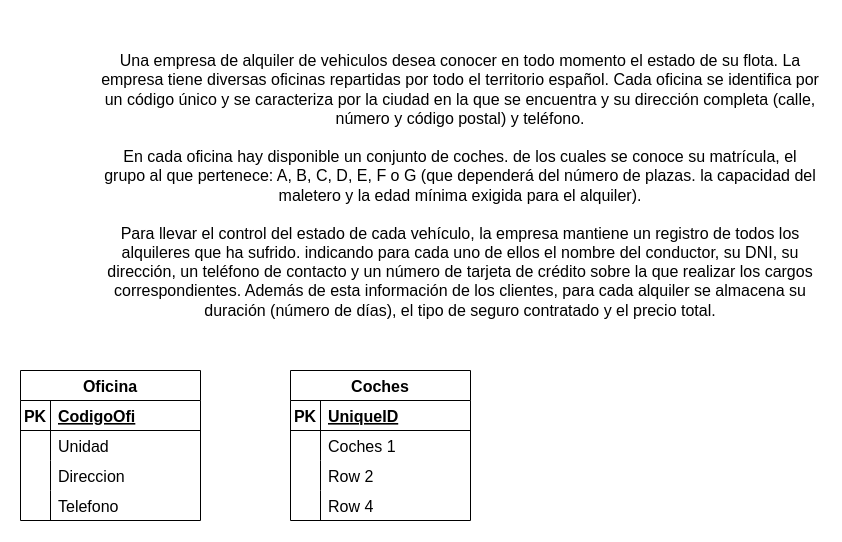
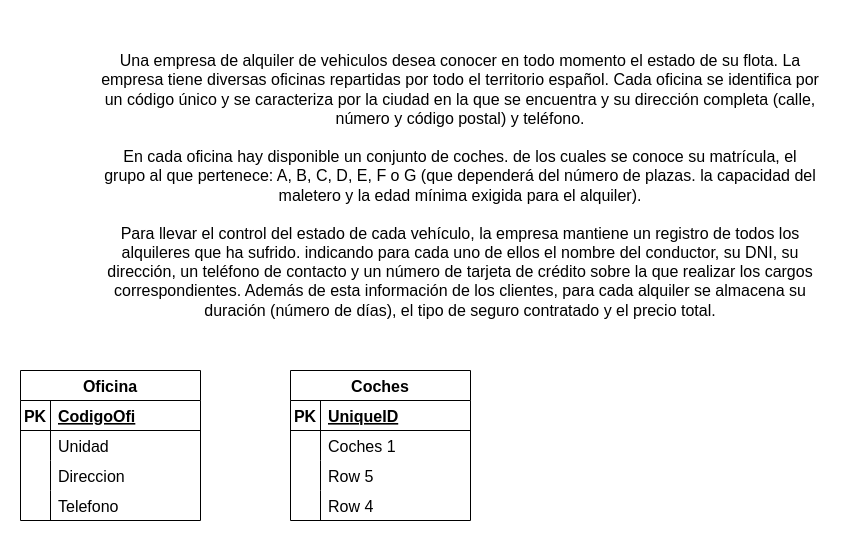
(348, 477) -> (348, 477)
